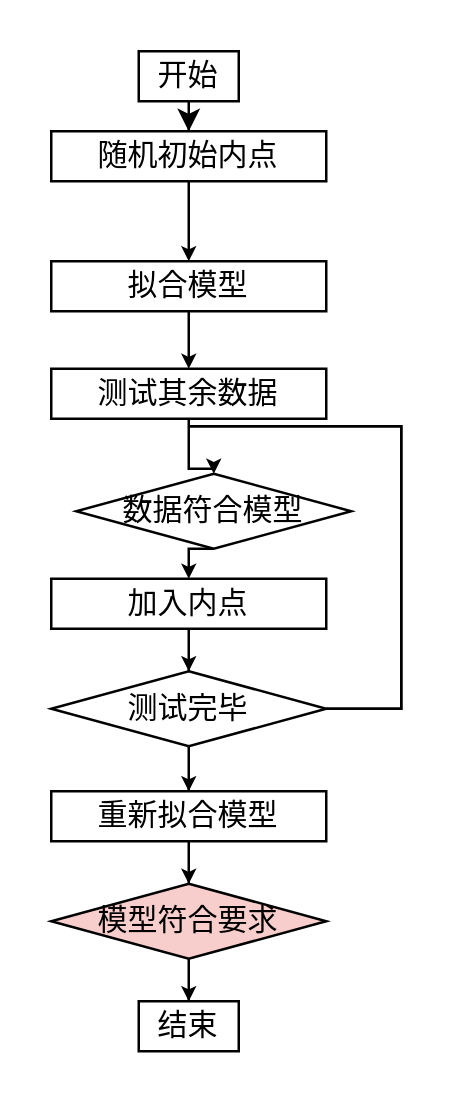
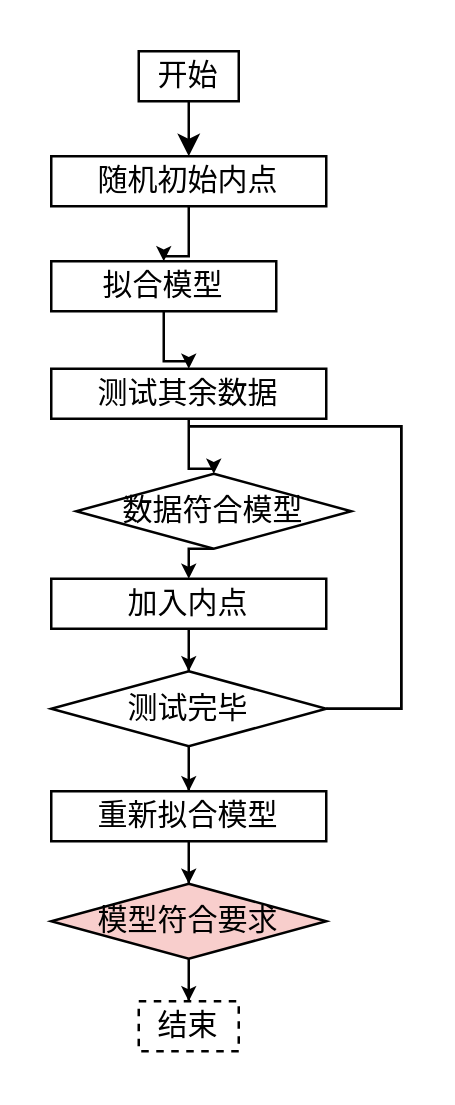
(189, 156) -> (189, 181)
(189, 286) -> (164, 286)
(189, 1026) -> (189, 1026)
